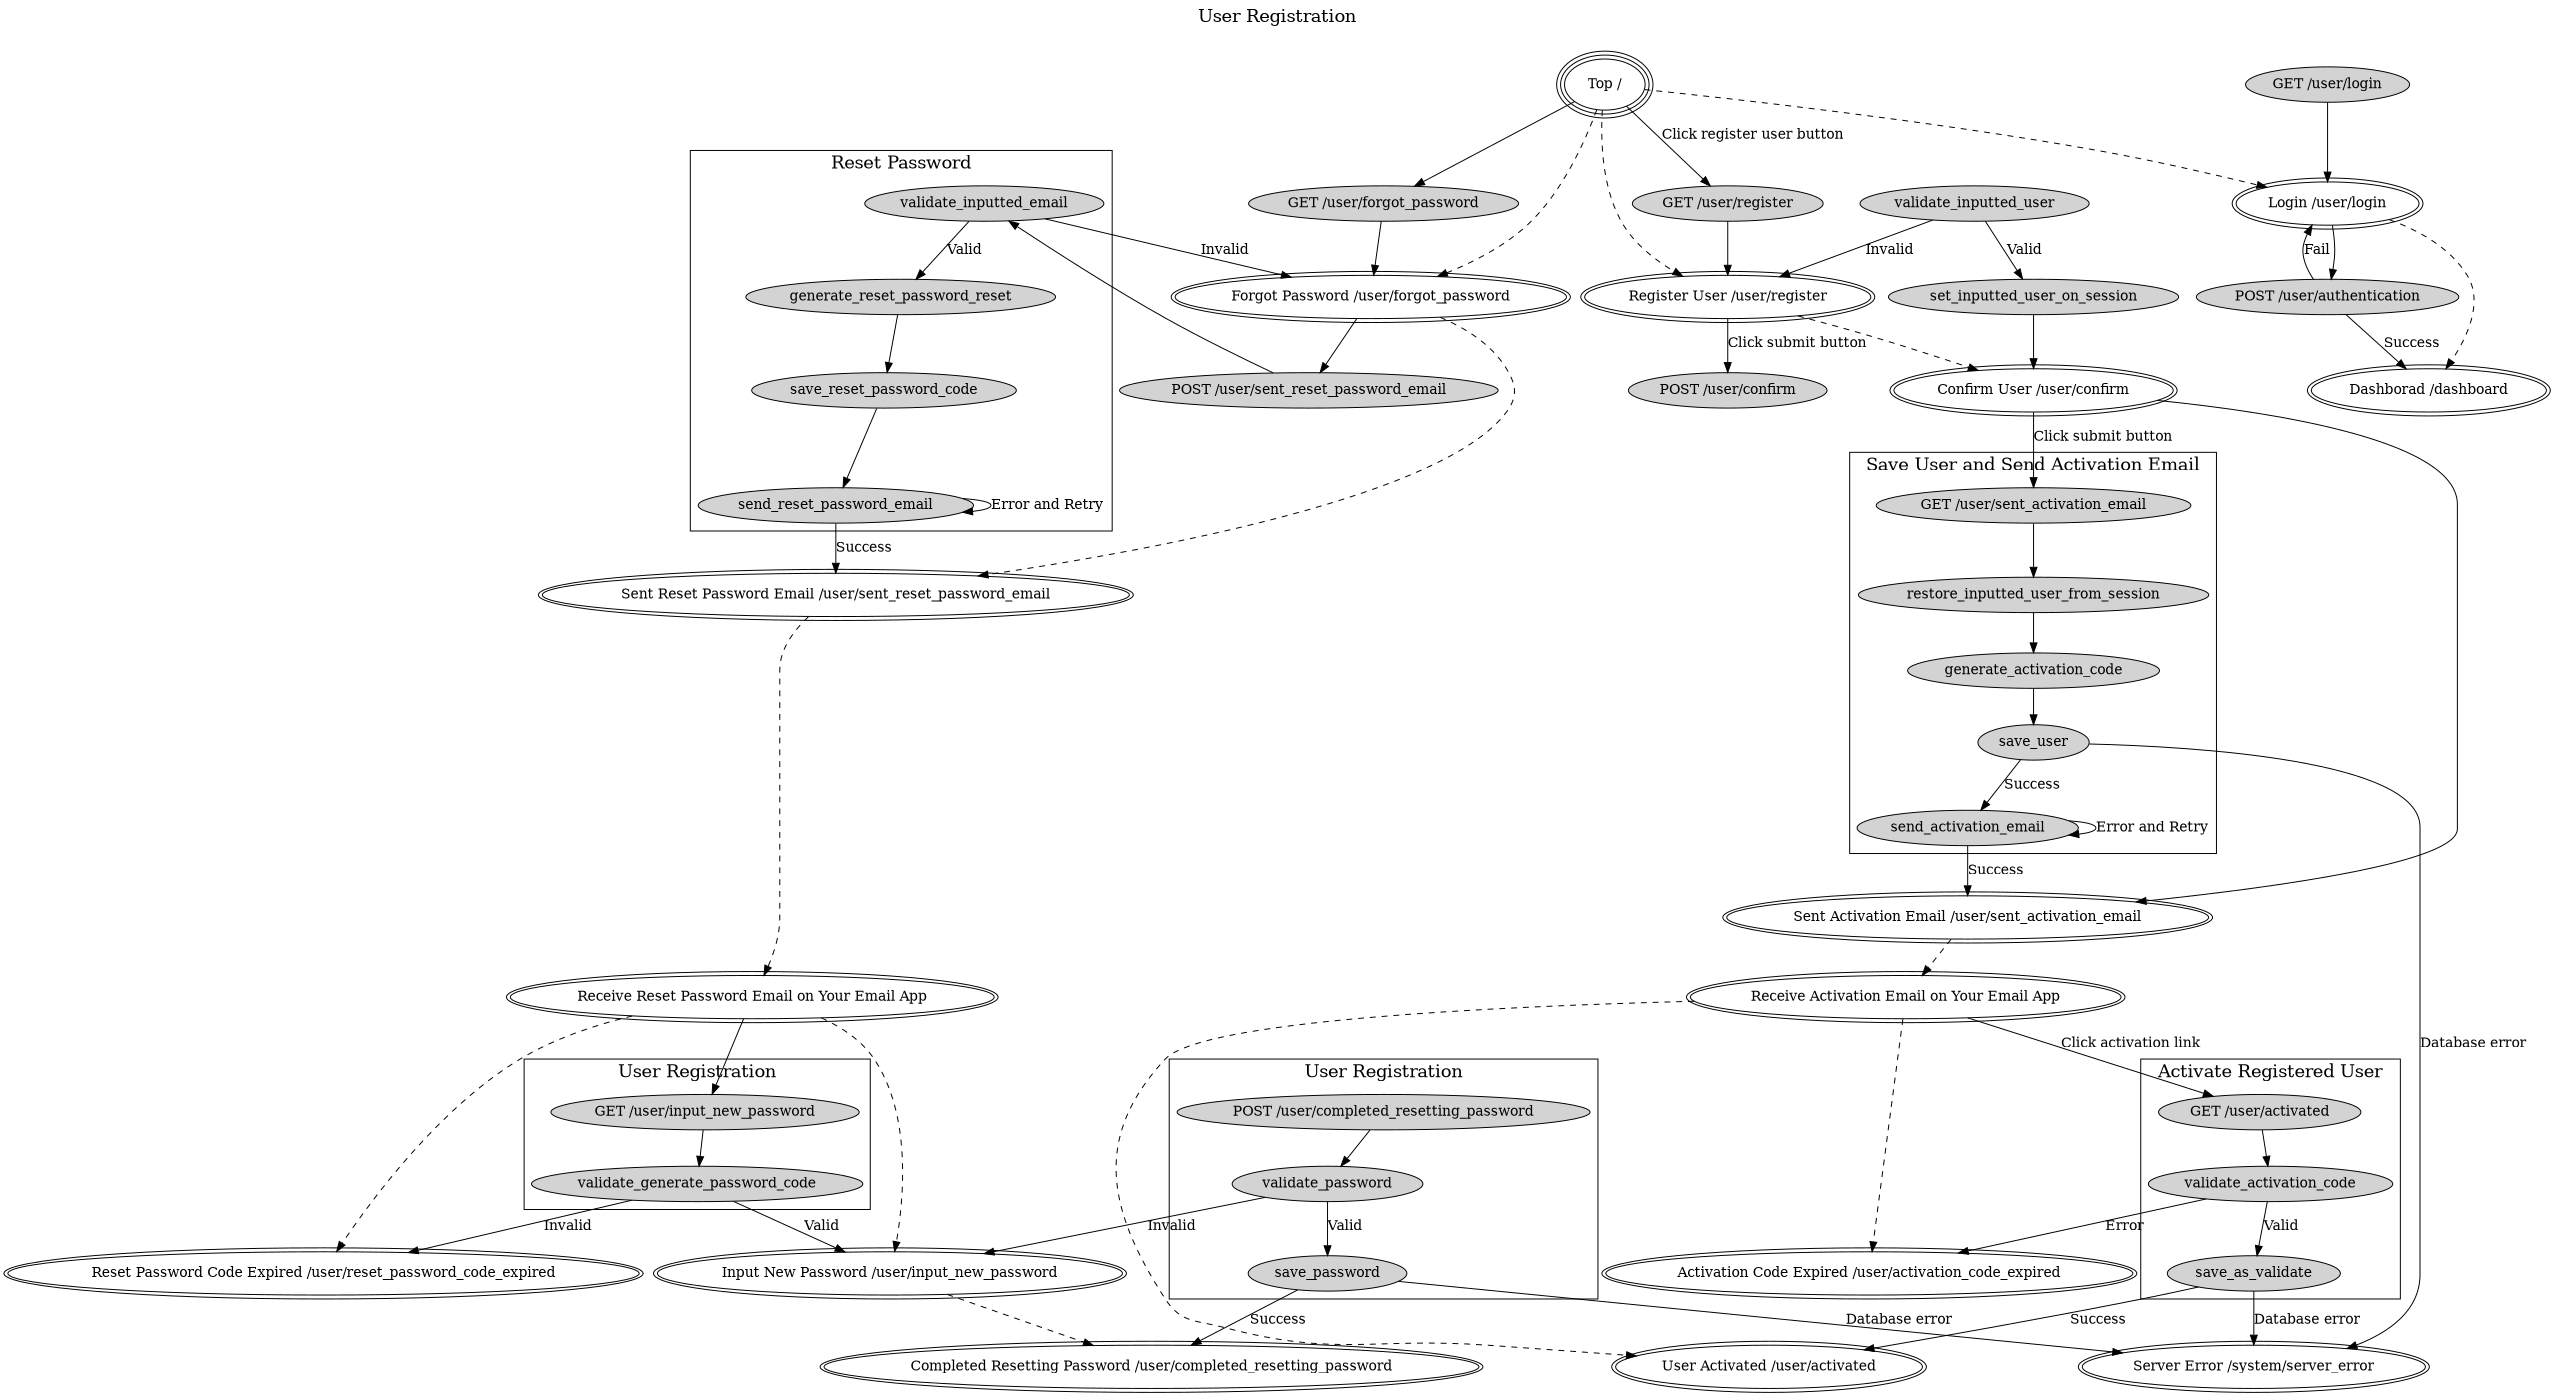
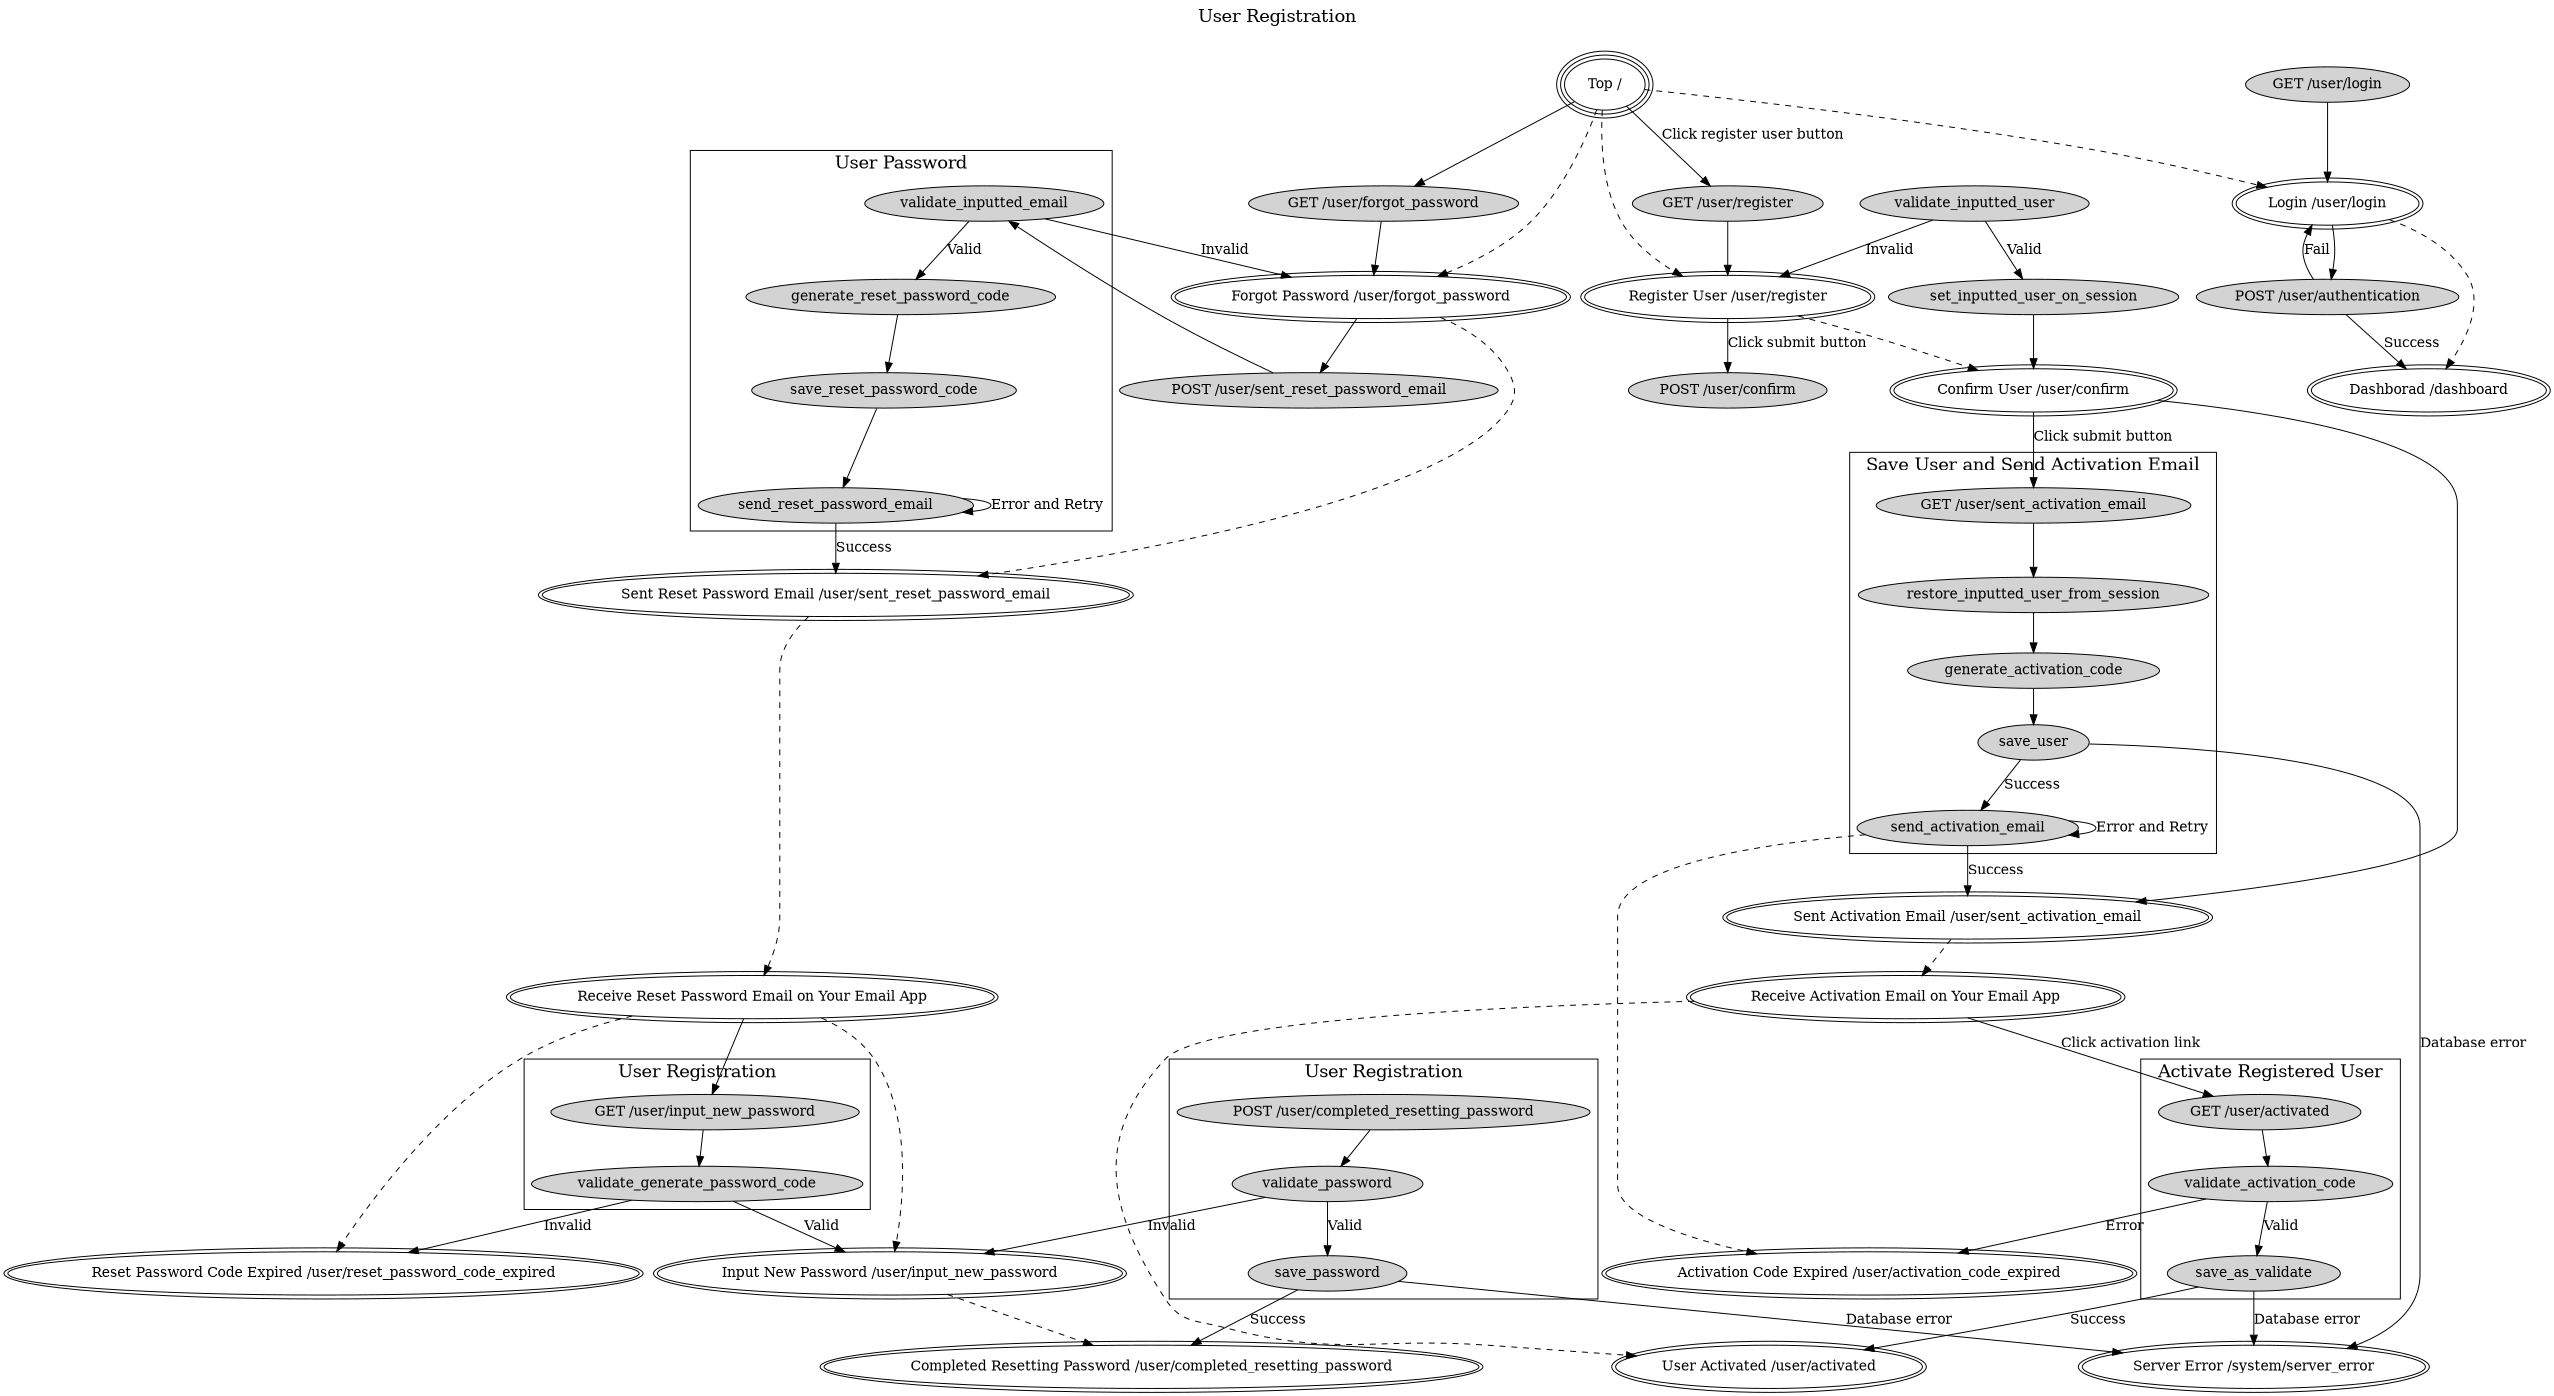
(901, 164) -> (901, 164)
(901, 297) -> (901, 297)
(1888, 1130) -> (1618, 990)
